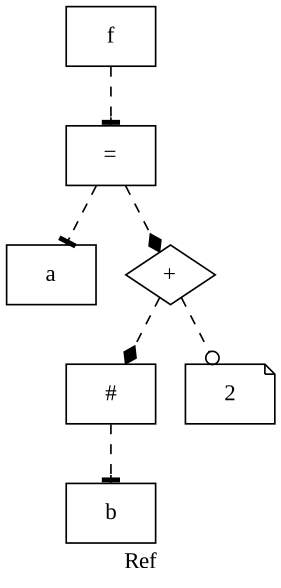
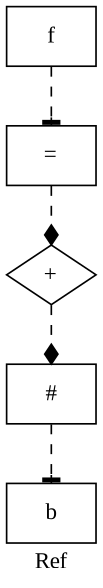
(51, 275) -> none
(230, 394) -> none
